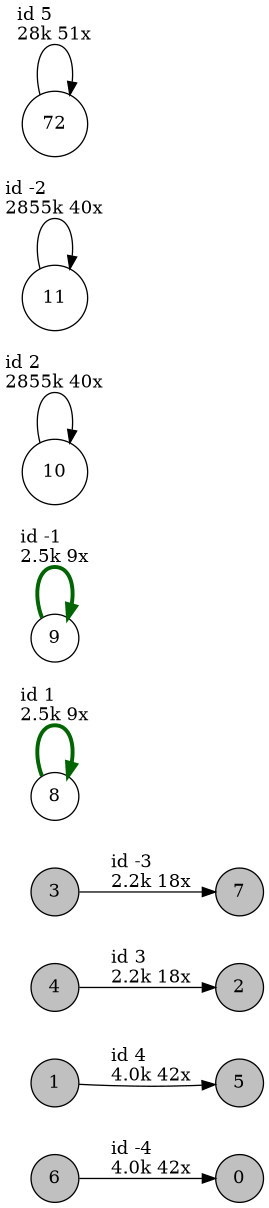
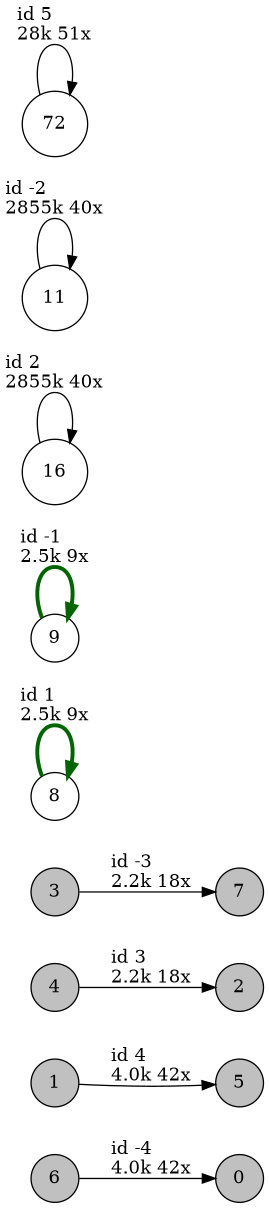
(55, 472) -> (55, 472)
